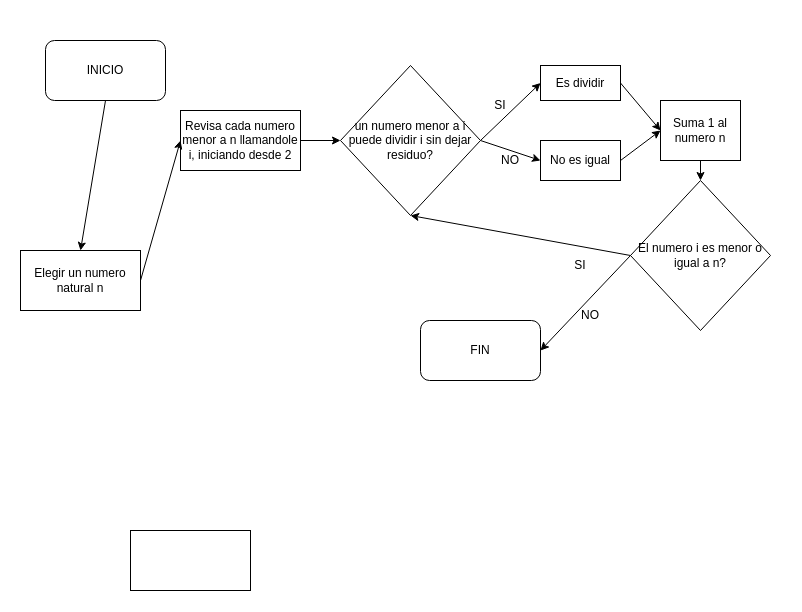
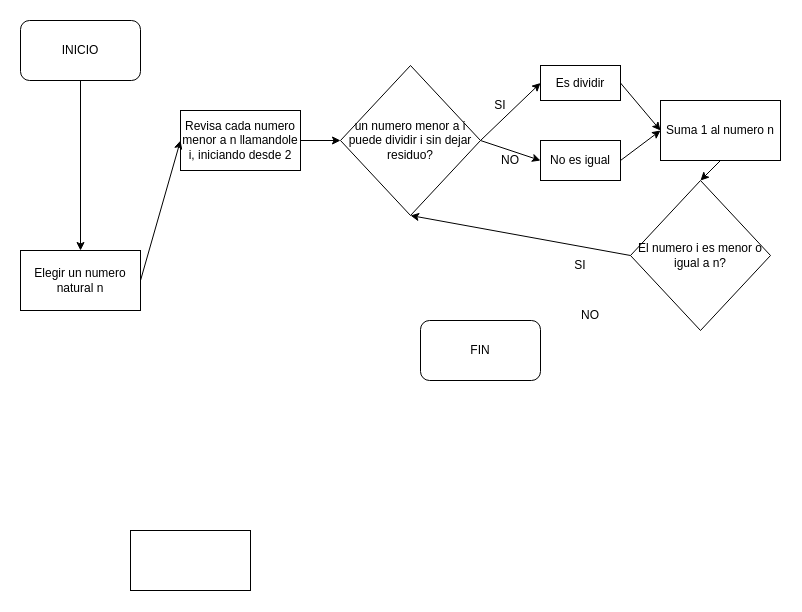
(106, 71) -> (81, 51)
(701, 131) -> (721, 131)
(587, 301) -> none
